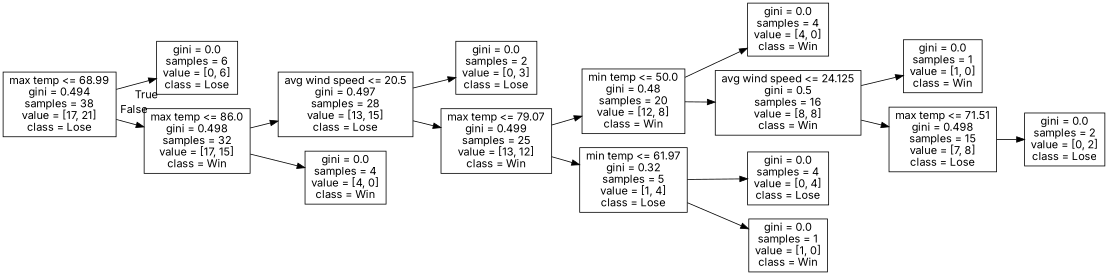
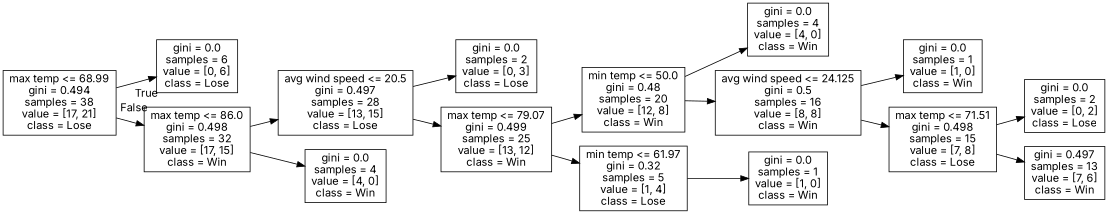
none -> (1065, 173)
(788, 178) -> none
